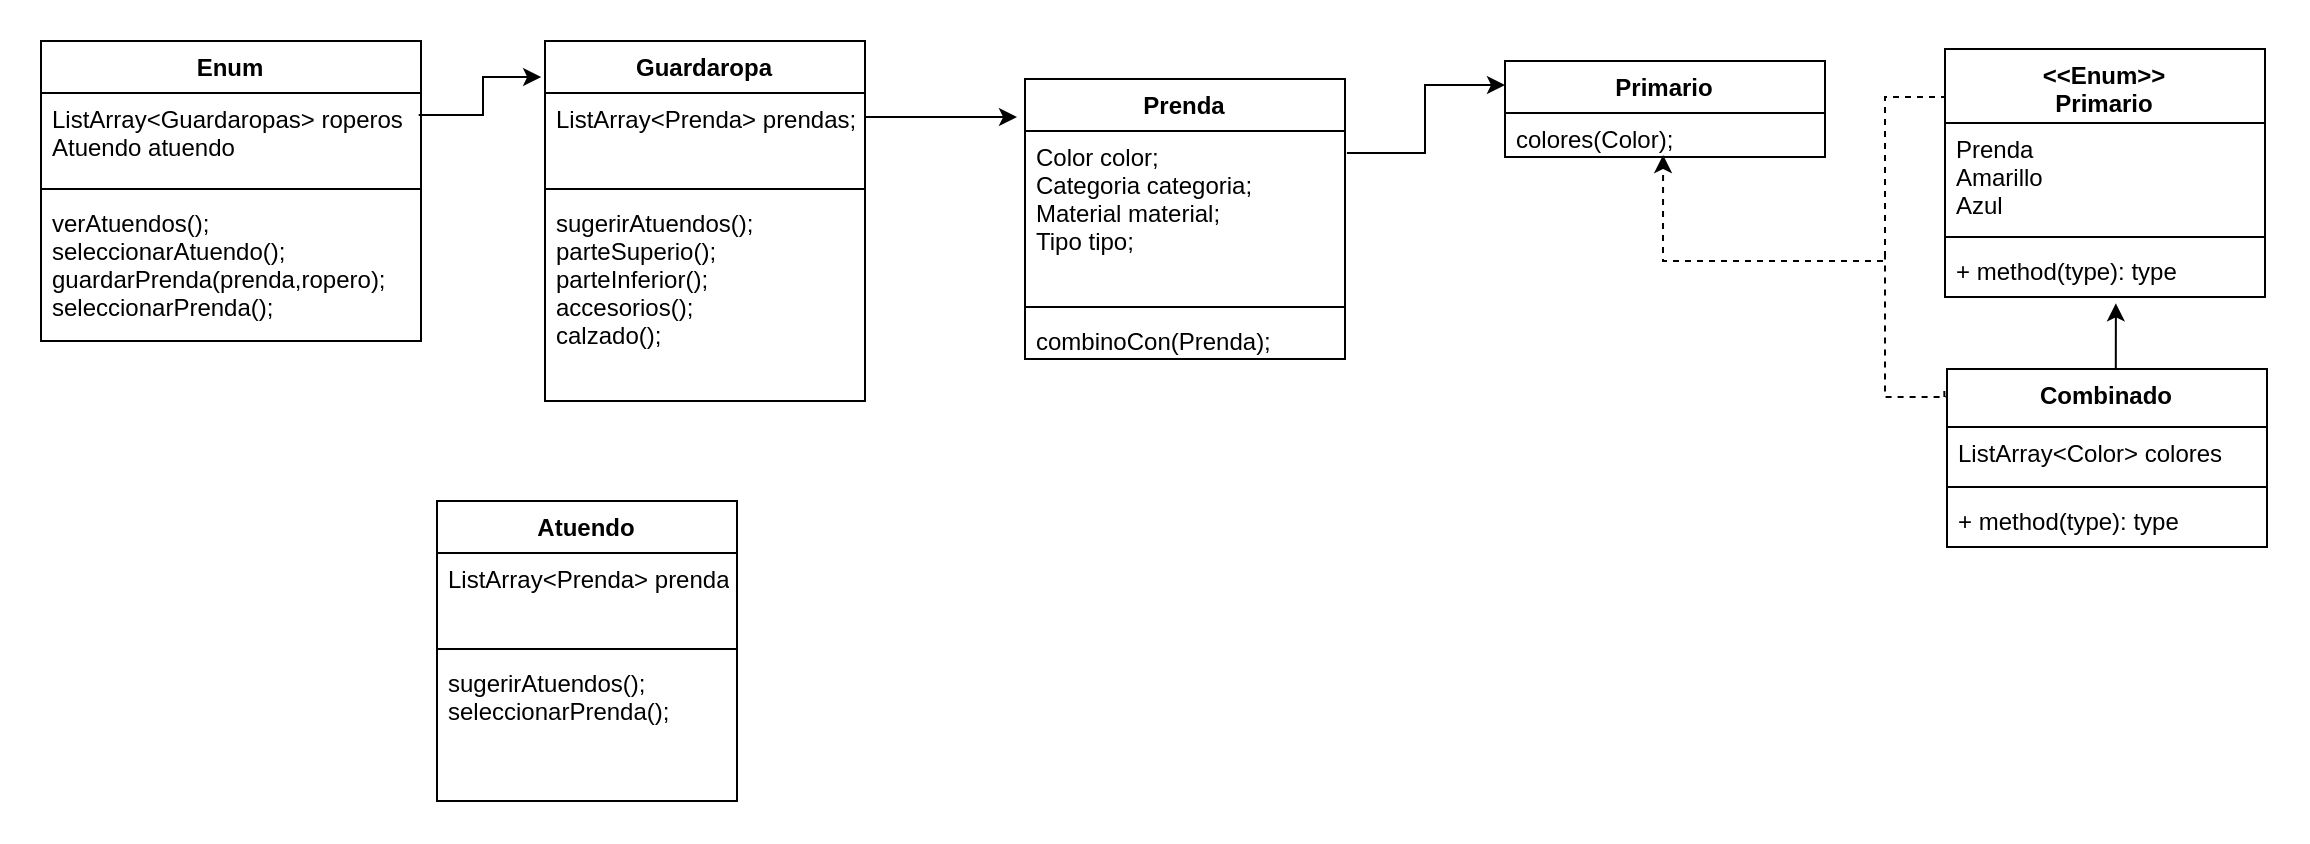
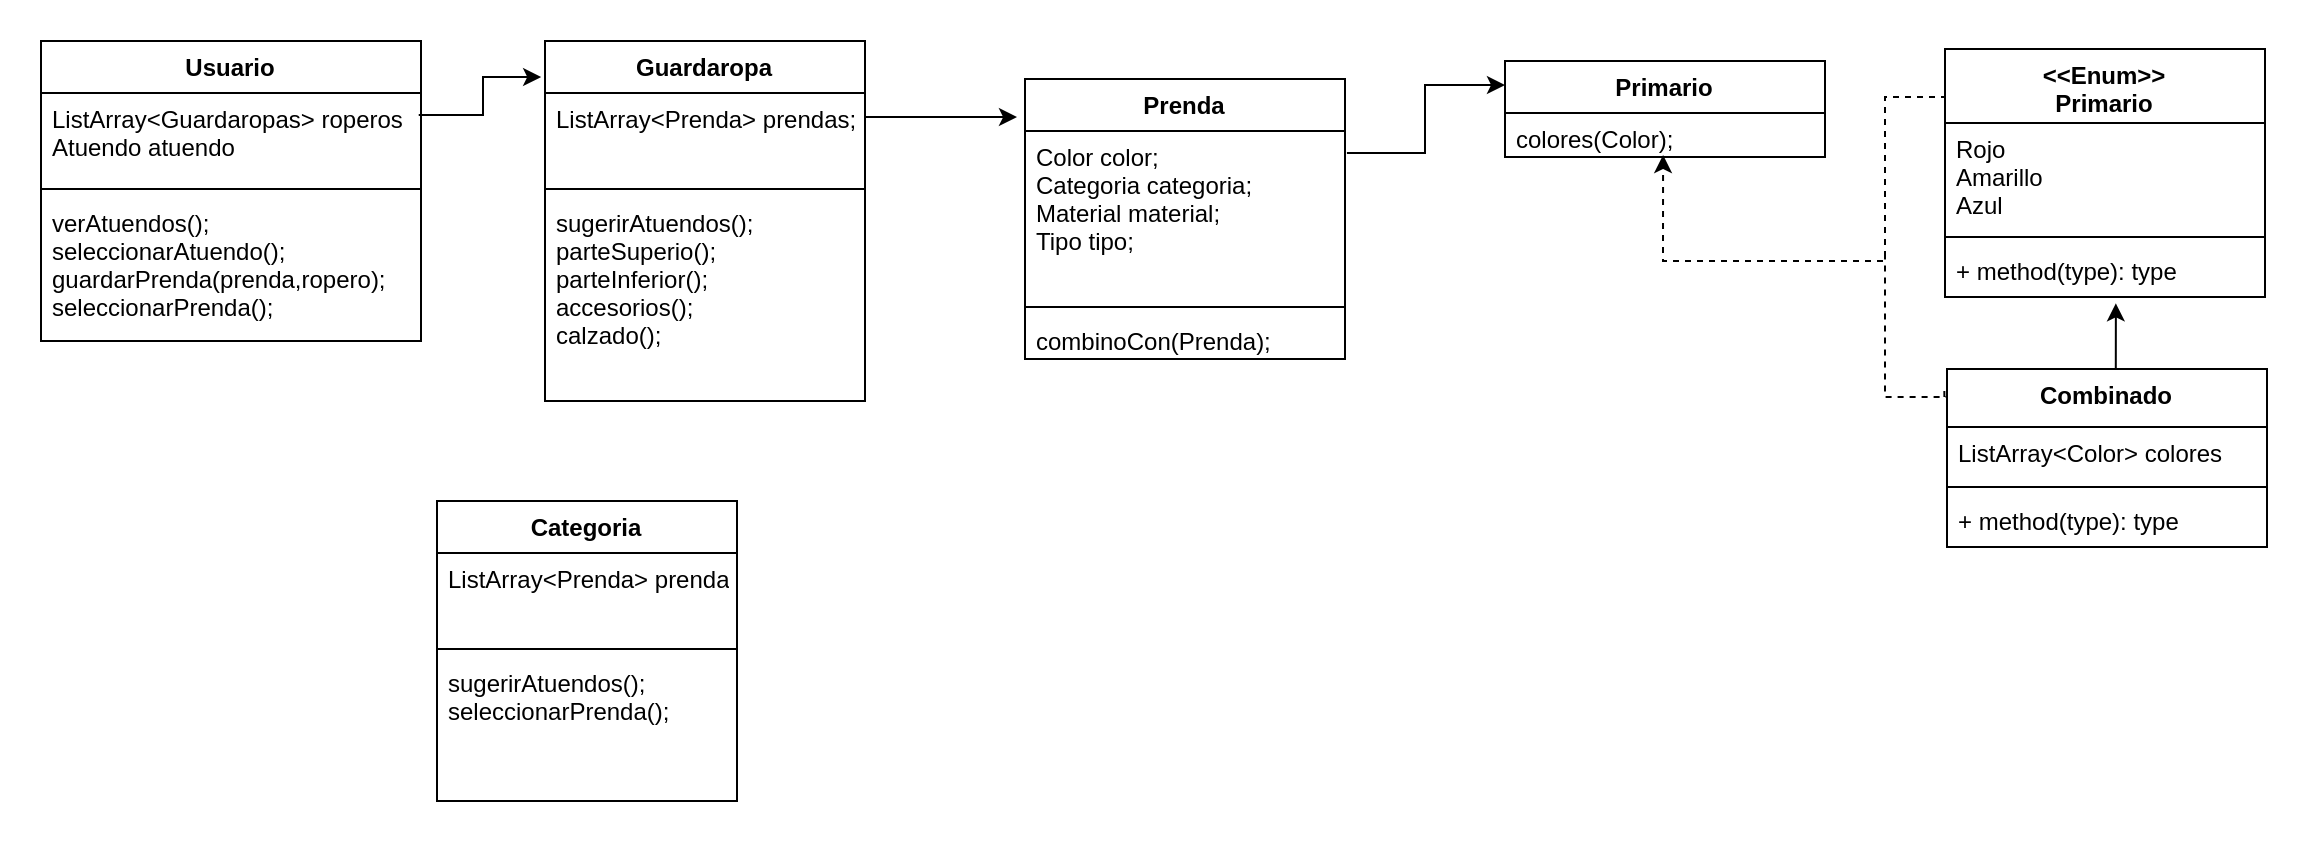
(230, 68) -> (230, 68)
(1996, 150) -> (1983, 150)
(586, 528) -> (586, 528)
